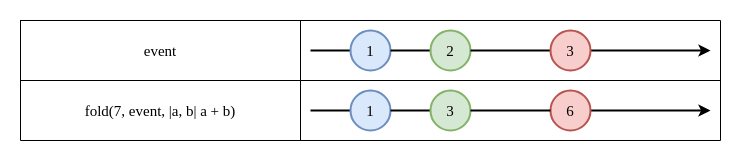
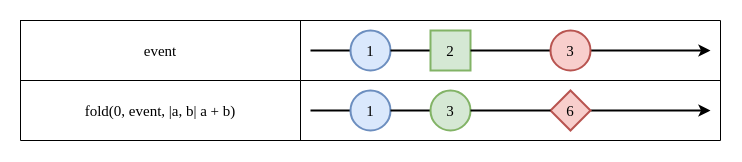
(451, 51) -> (451, 51)
(161, 111) -> (161, 111)
(571, 111) -> (571, 111)
